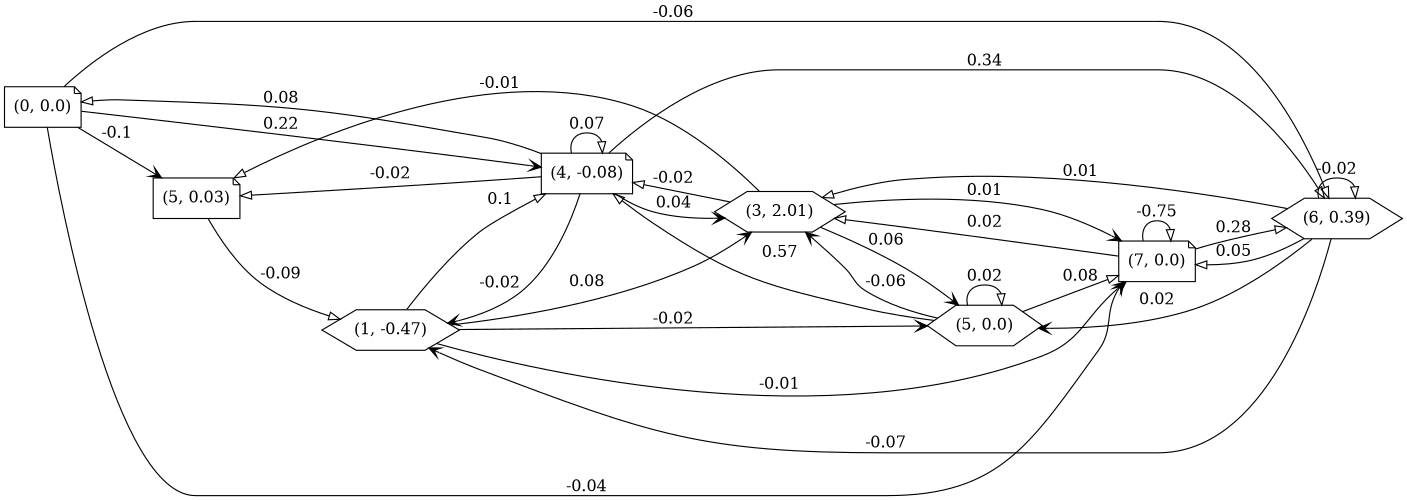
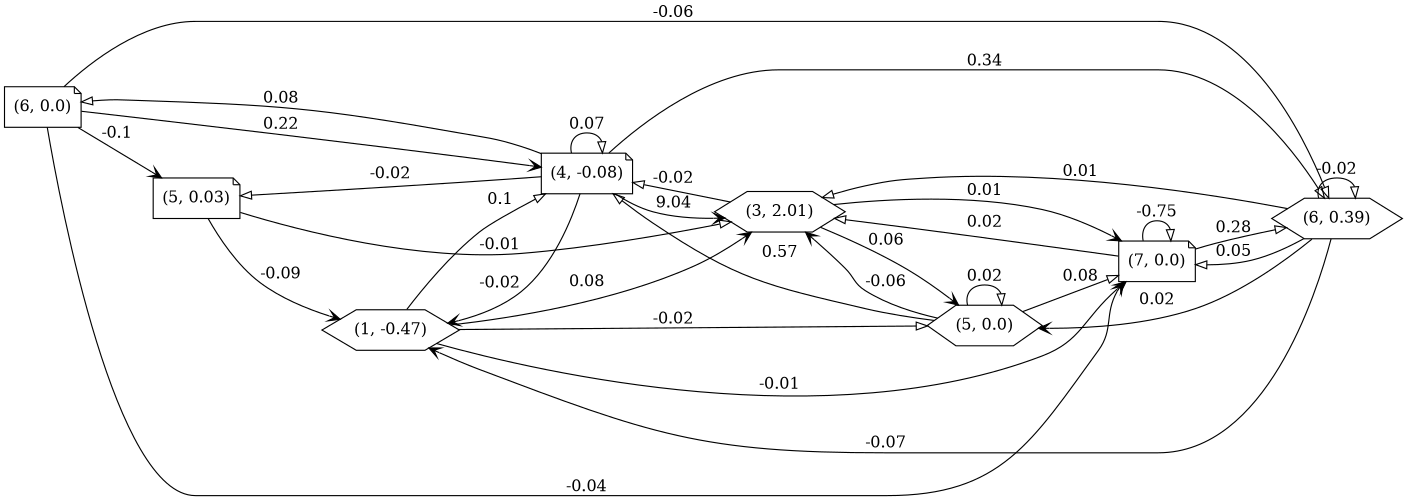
(509, 93) -> (479, 255)
(43, 107) -> (43, 107)
(674, 203) -> (674, 203)
(258, 281) -> (258, 281)
(687, 328) -> (687, 328)
